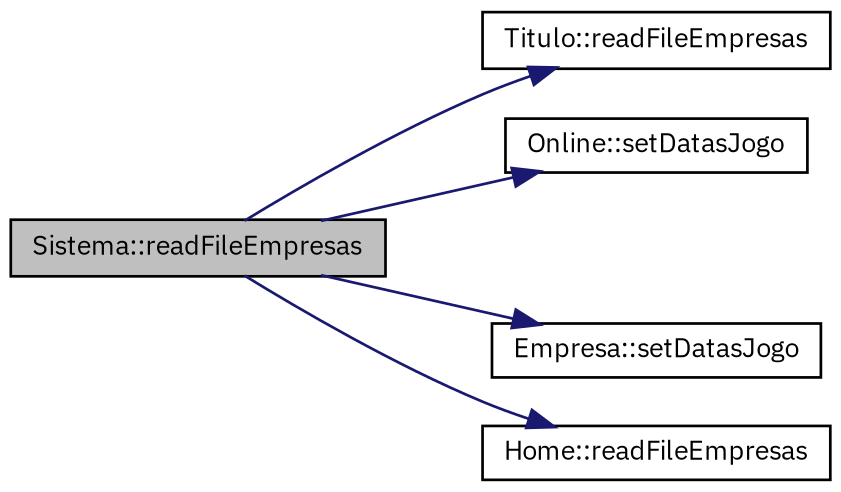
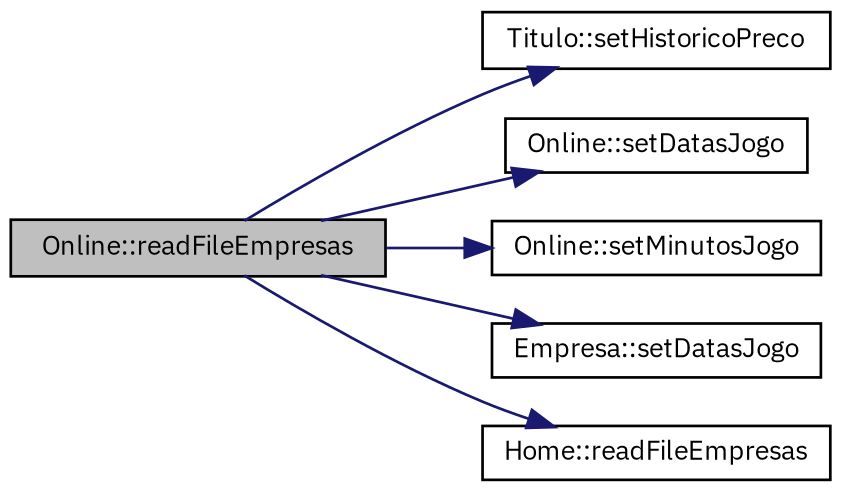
(656, 40) -> (656, 40)
(198, 248) -> (198, 248)
none -> (656, 248)
